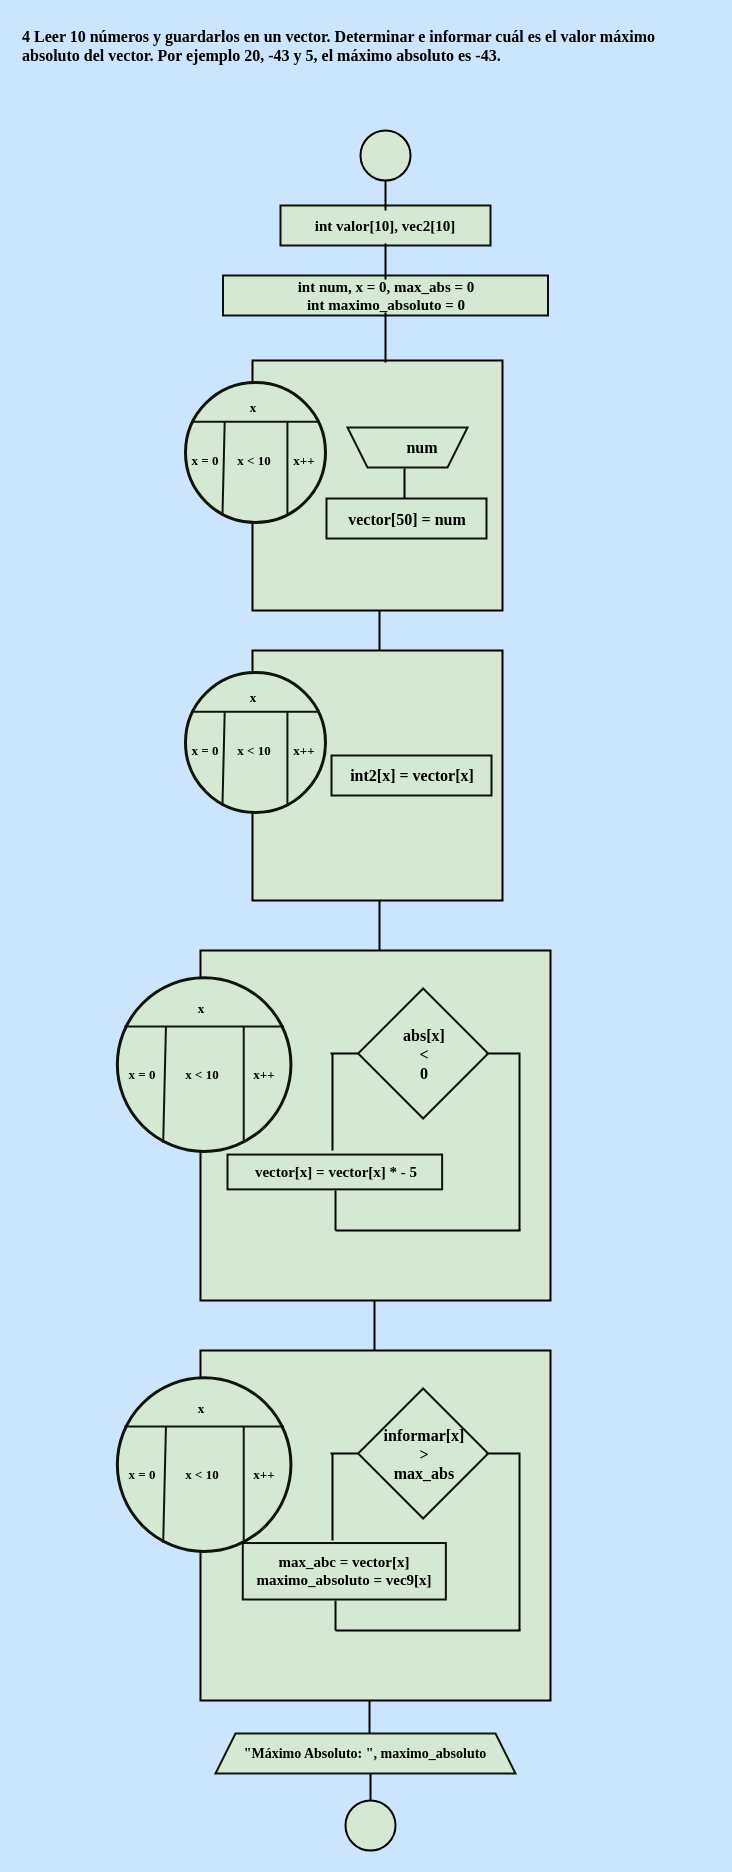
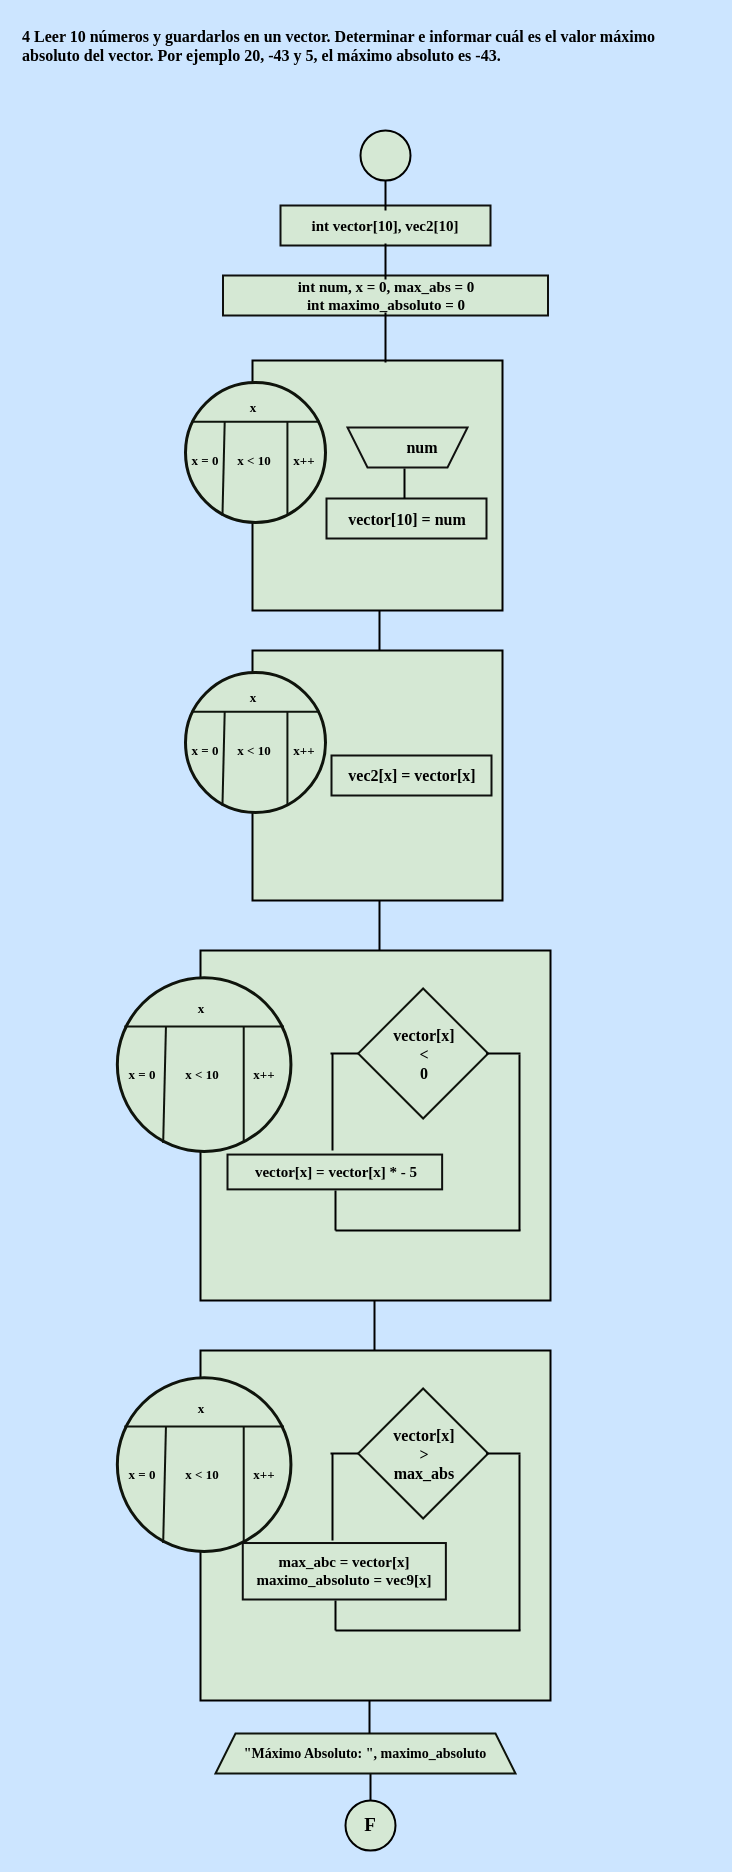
(386, 226) -> (386, 226)
(408, 520) -> (408, 520)
(413, 776) -> (413, 776)
(425, 1055) -> (425, 1055)
(425, 1455) -> (425, 1455)
none -> (371, 1826)
